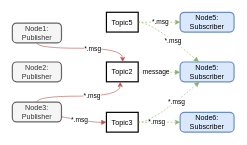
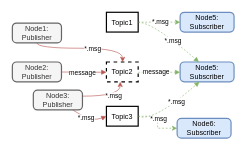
(122, 23) -> (122, 23)
none -> (84, 72)
(122, 72) -> (122, 72)
(37, 112) -> (58, 100)
(122, 122) -> (122, 116)
(207, 122) -> (204, 128)
